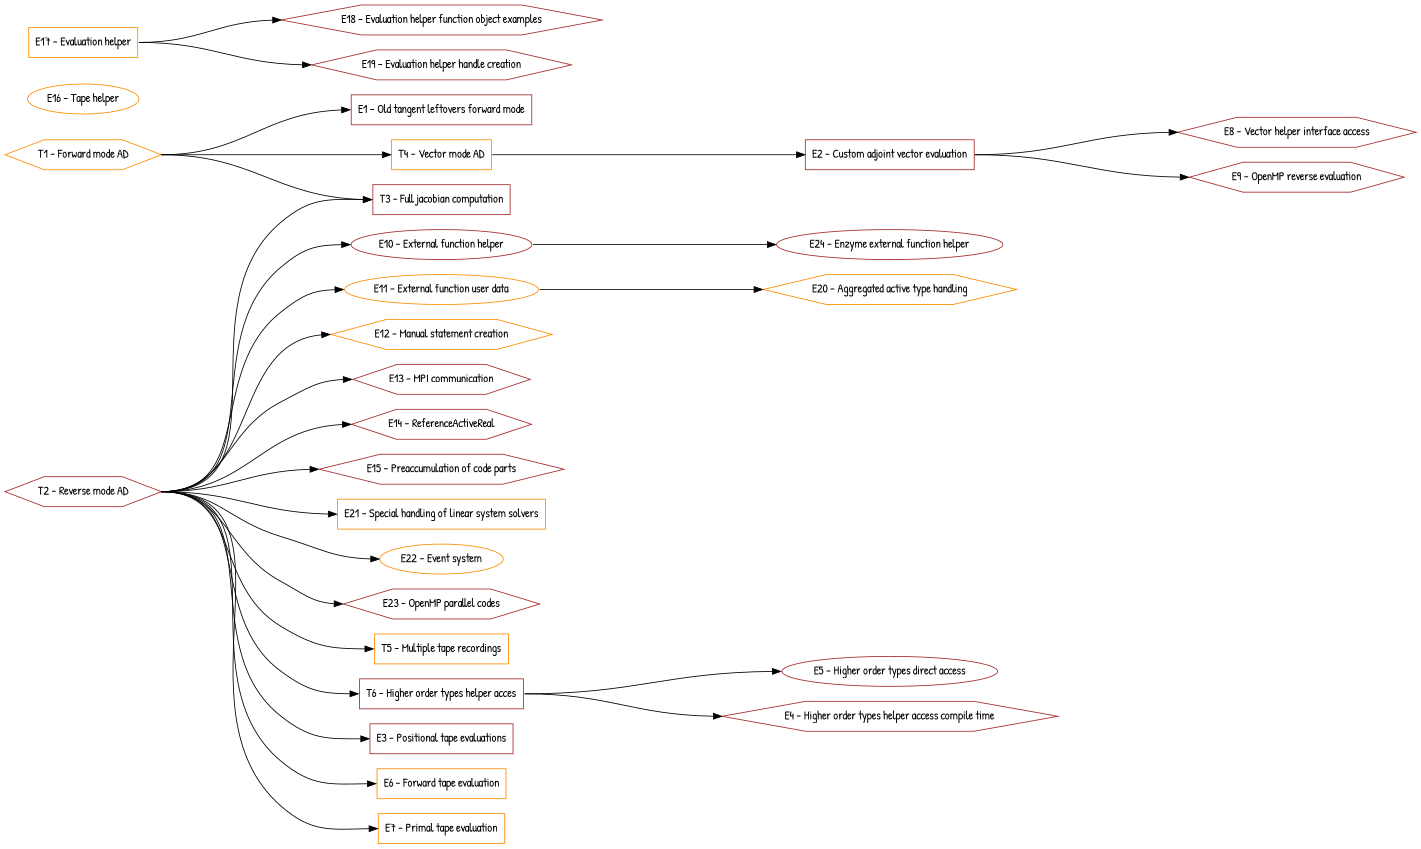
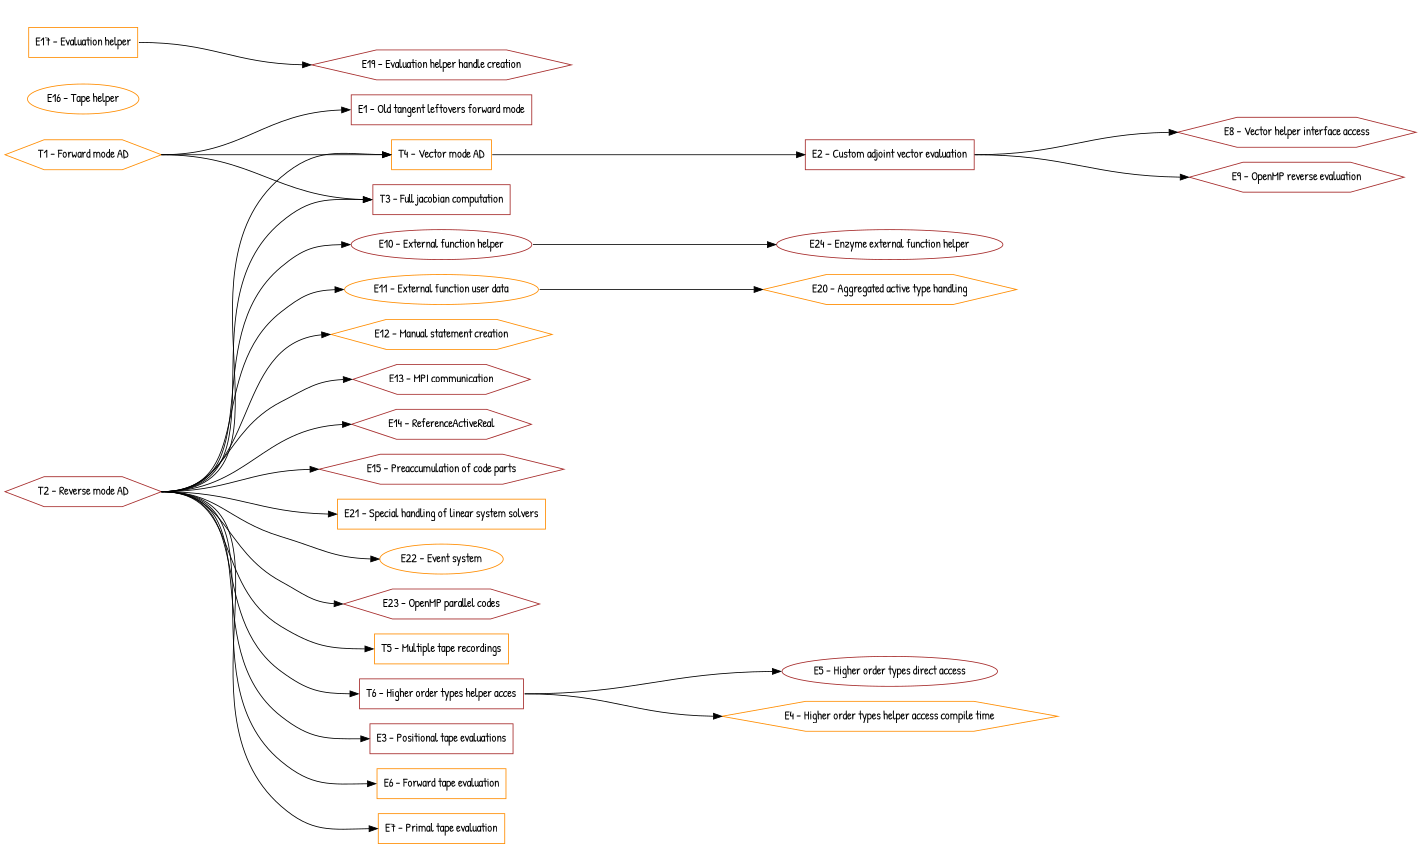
(442, 20) -> none
none -> (234, 296)
(890, 716) -> (890, 716)
